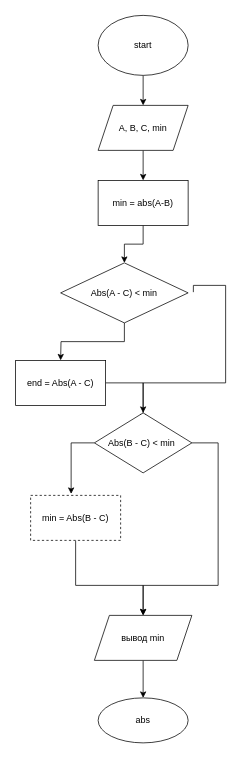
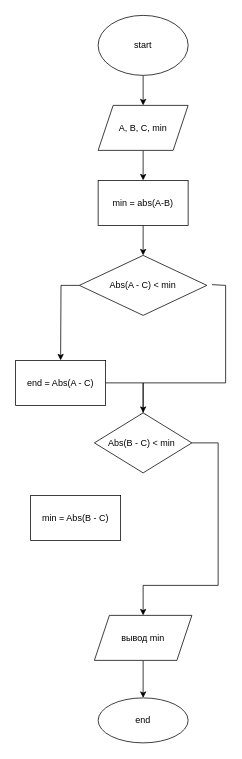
(124, 293) -> (143, 285)
(71, 443) -> none
(75, 518) -> (75, 518)
(84, 585) -> none
(143, 720) -> (143, 720)
